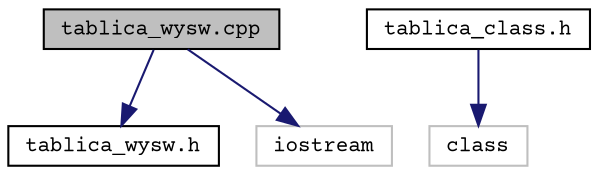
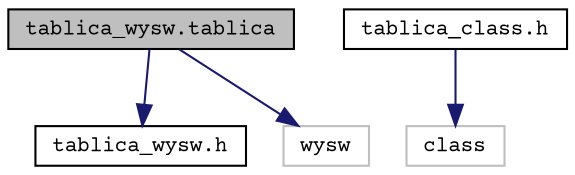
(162, 29) -> (151, 29)
(324, 146) -> (326, 146)
